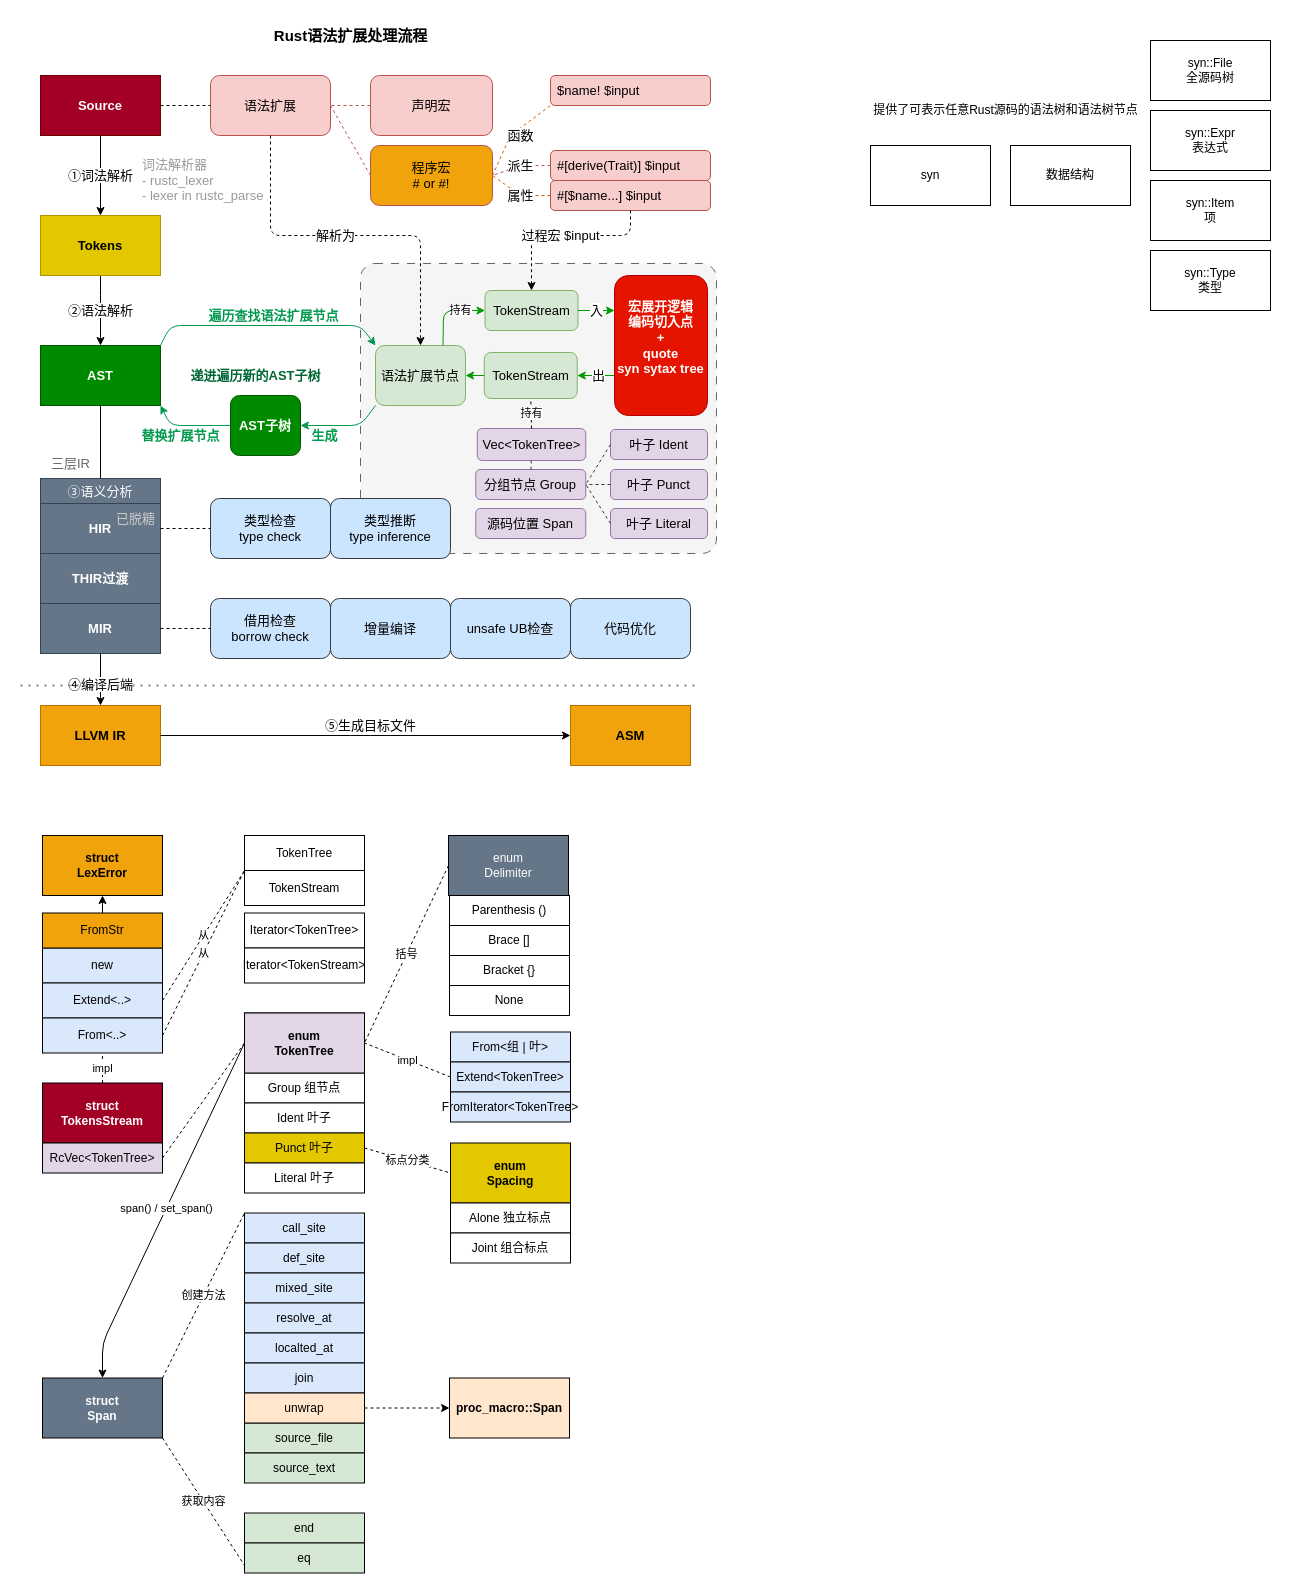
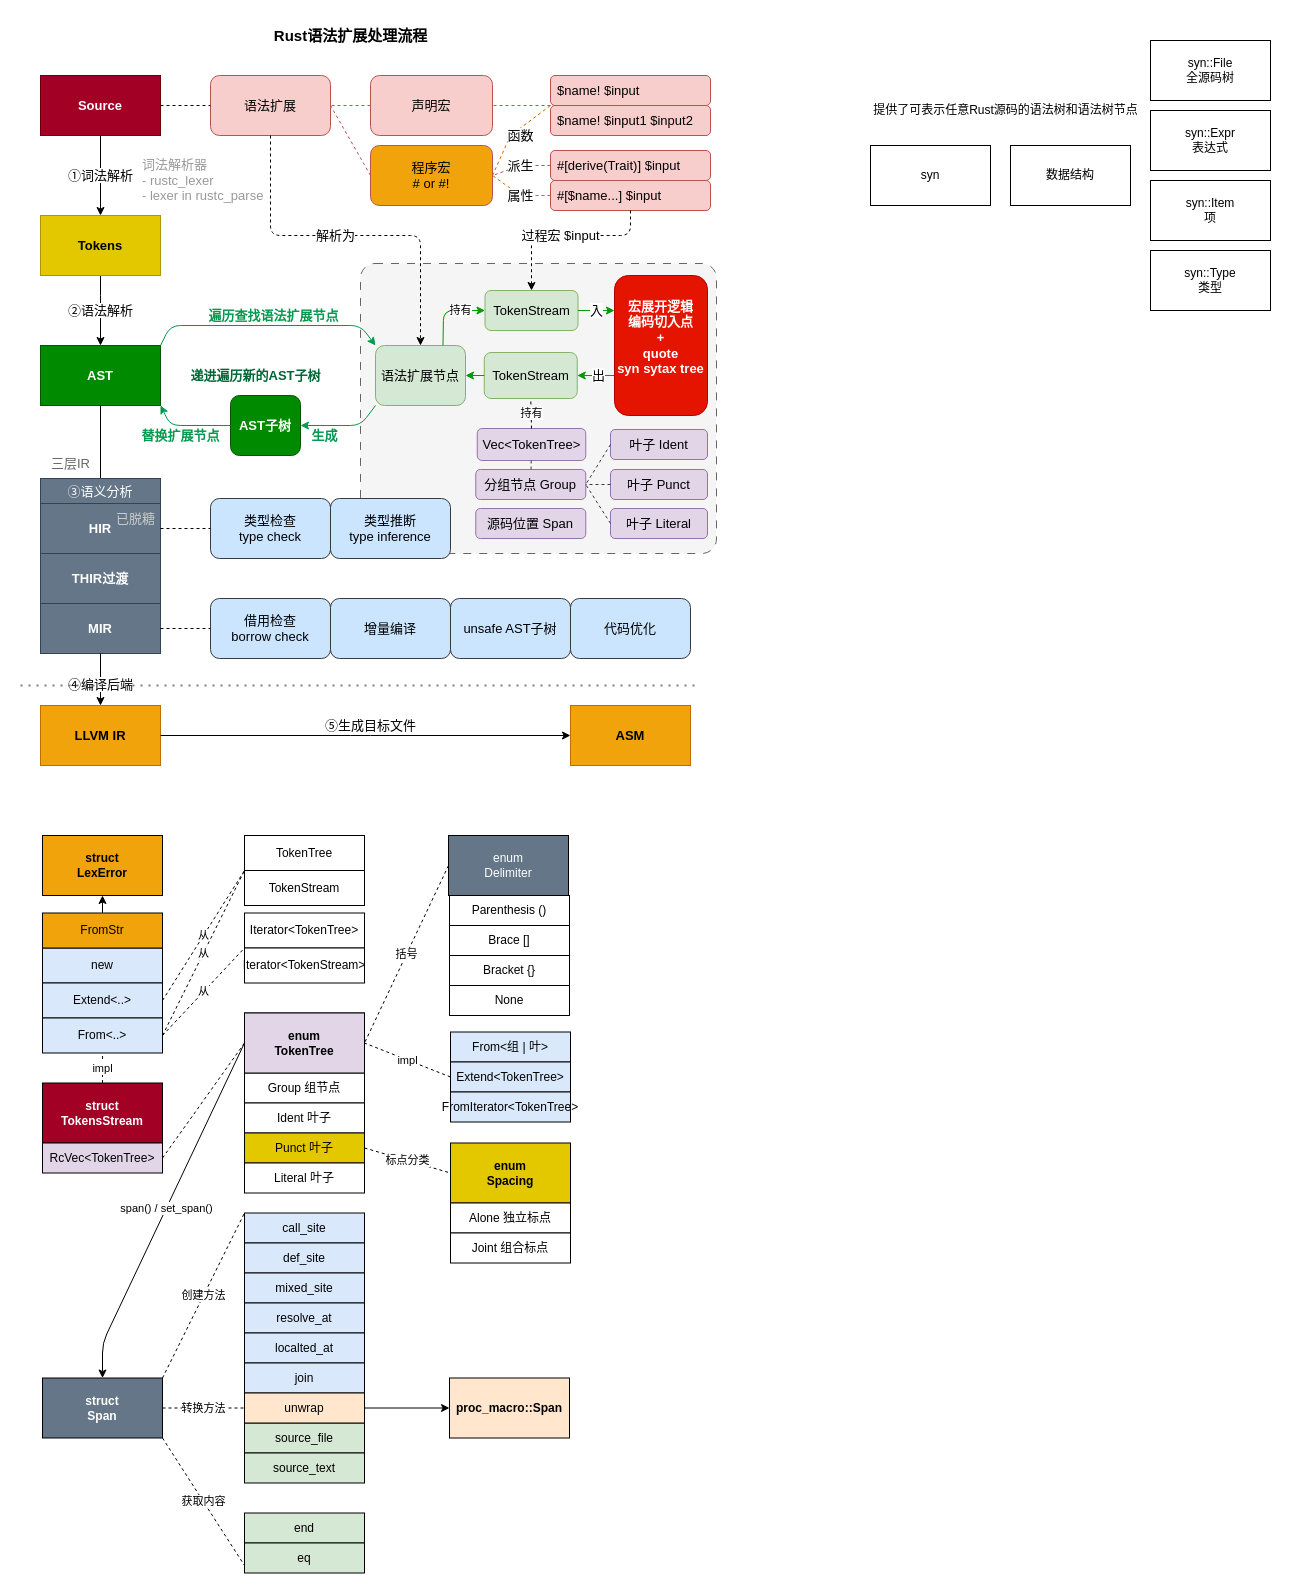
none -> (519, 106)
none -> (631, 121)
(511, 629) -> (511, 629)
none -> (204, 991)
none -> (204, 1408)
(404, 1408) -> (404, 1408)
